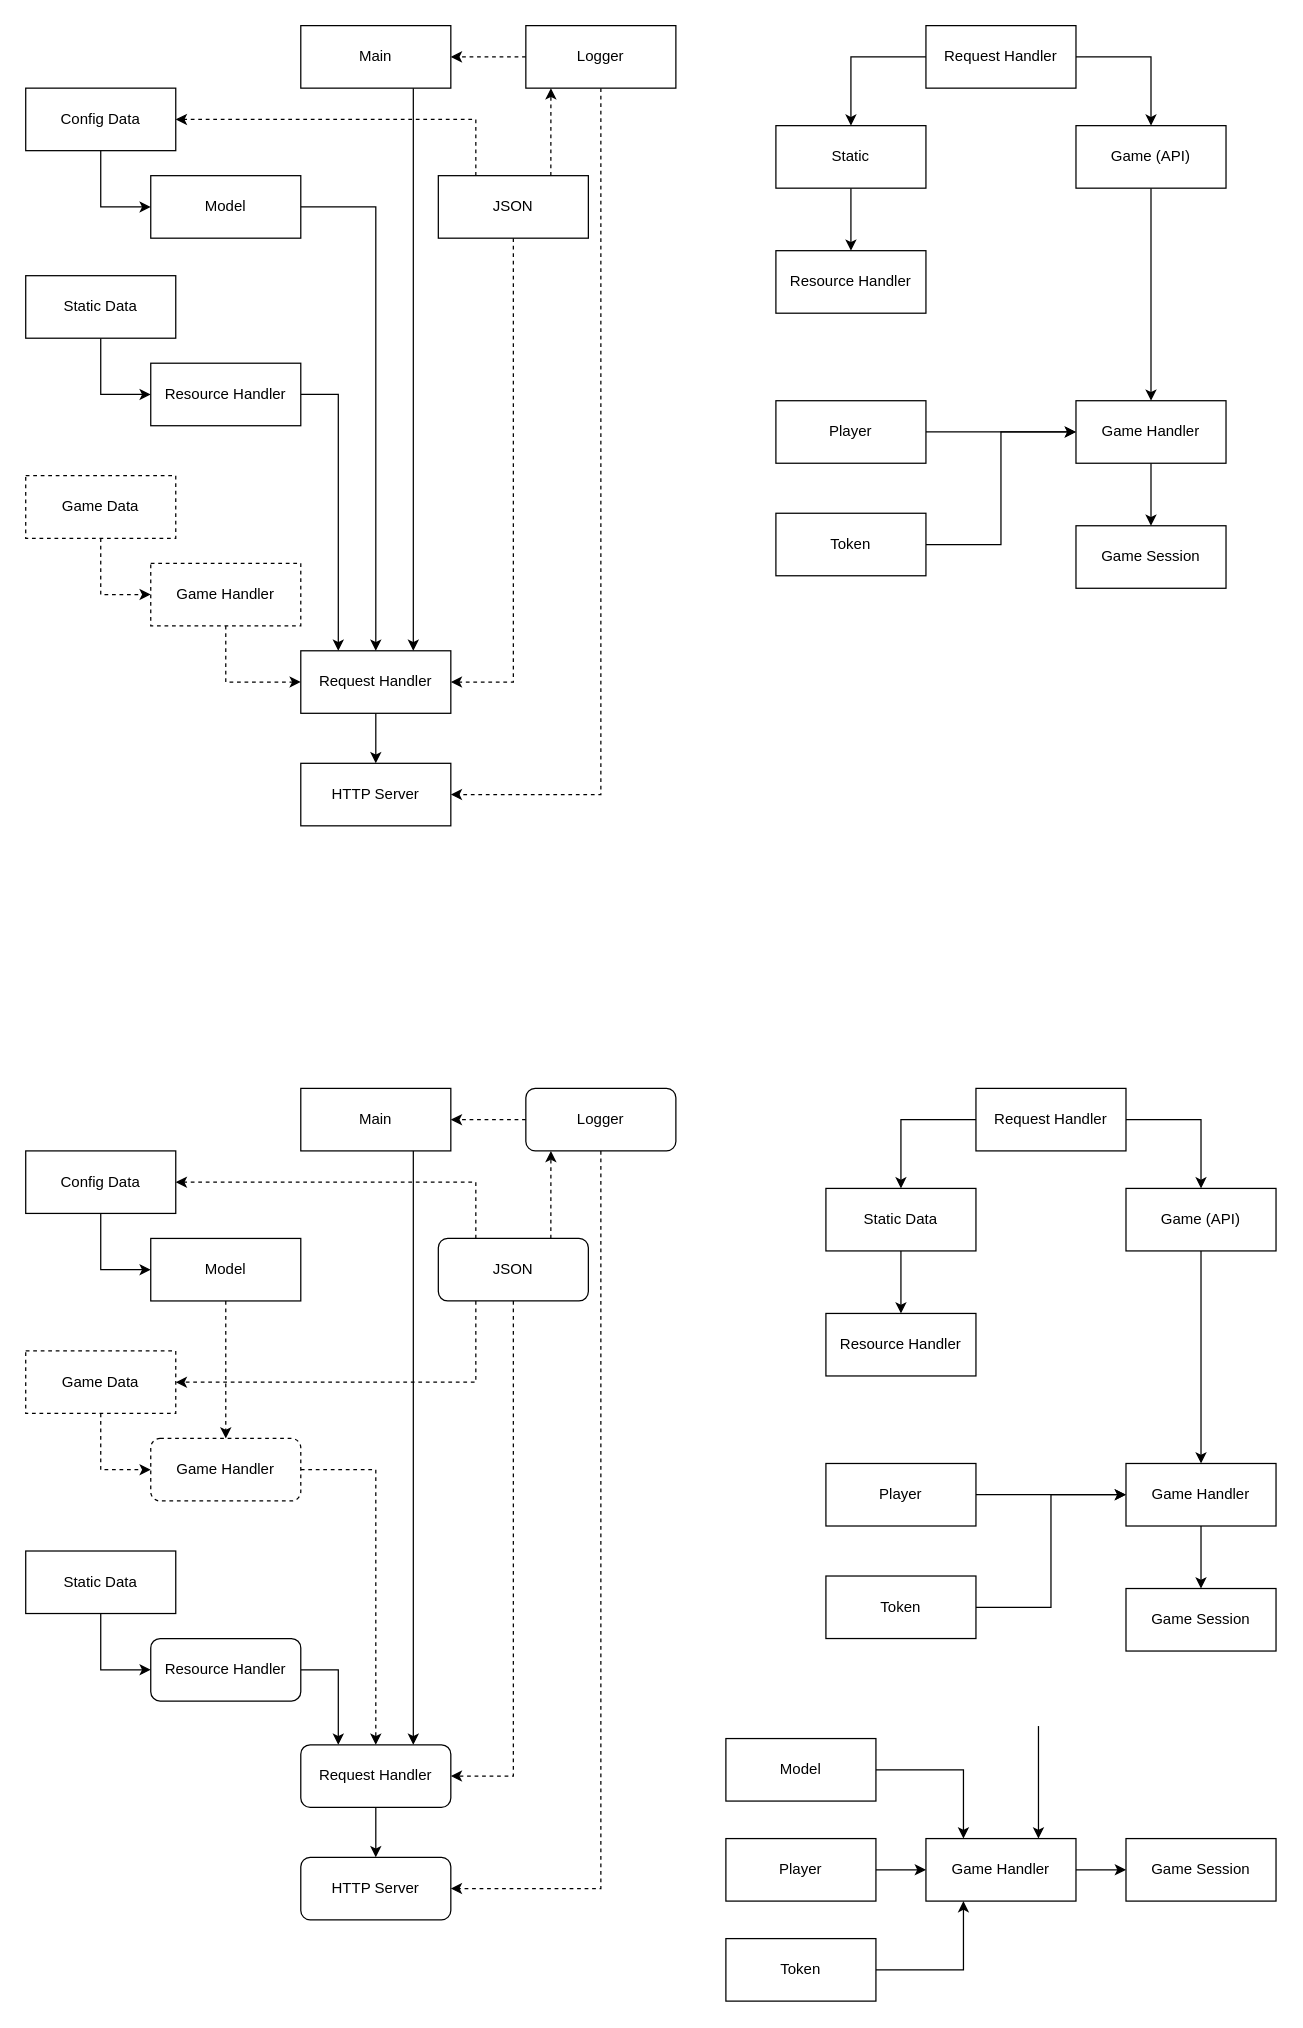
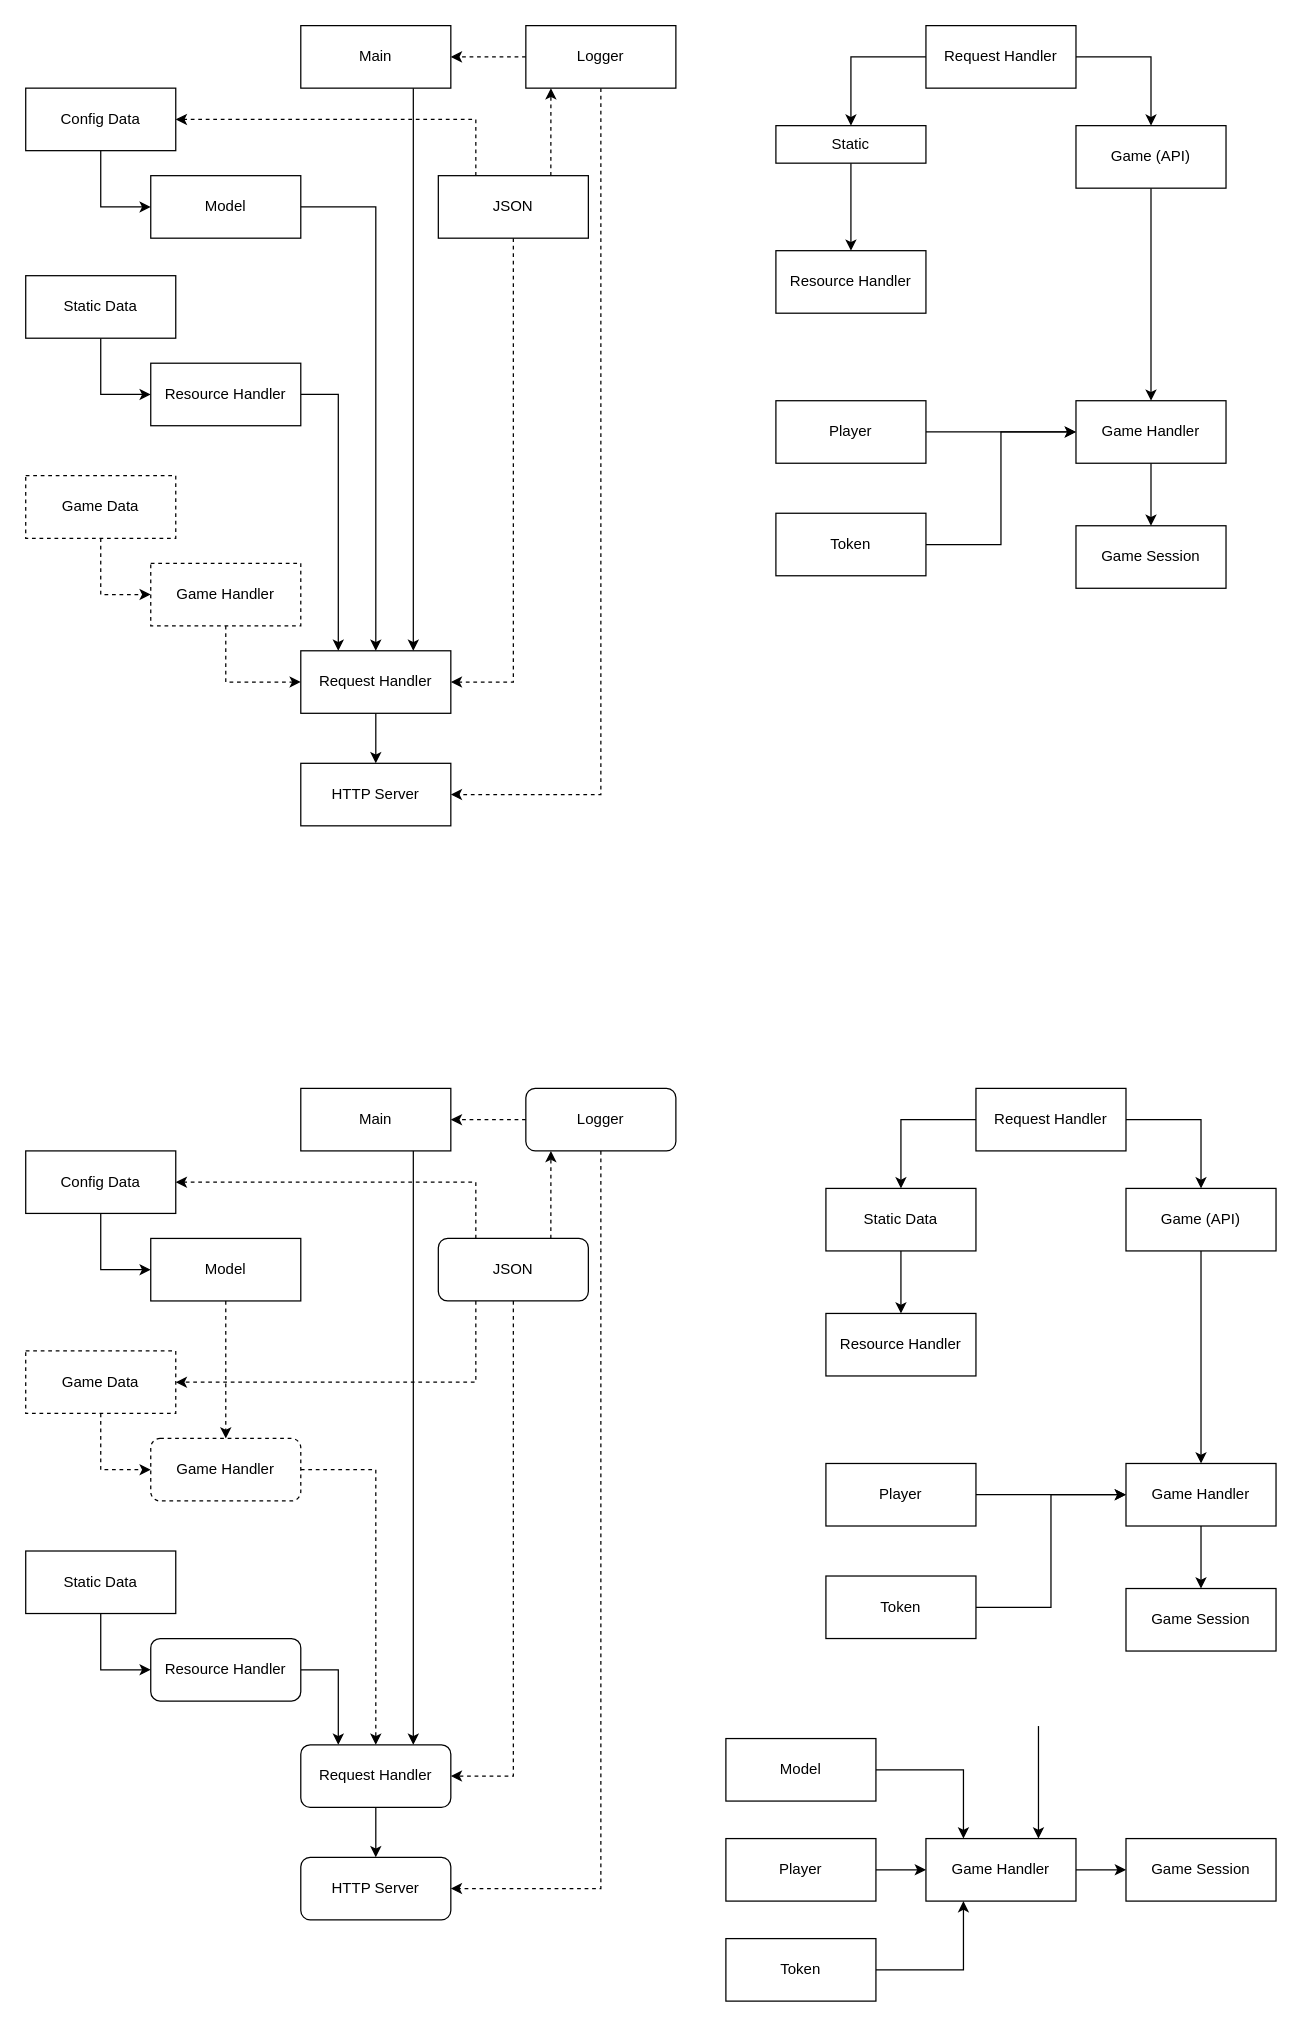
(851, 157) -> (851, 144)
